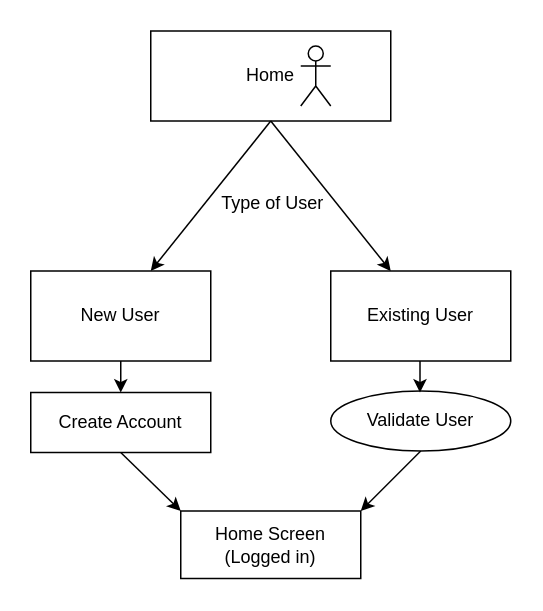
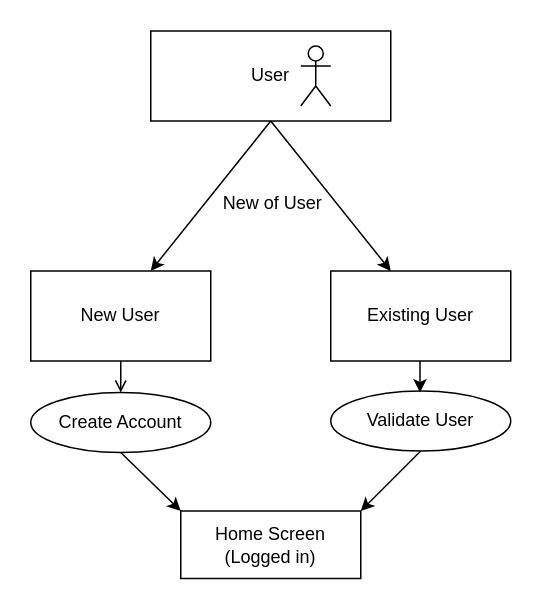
(271, 76) -> (271, 76)
(273, 203) -> (273, 203)
(121, 381) -> (121, 383)
(121, 422) -> (121, 422)
